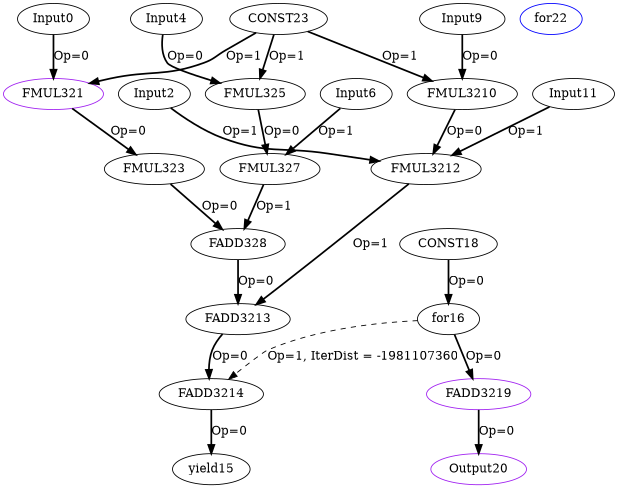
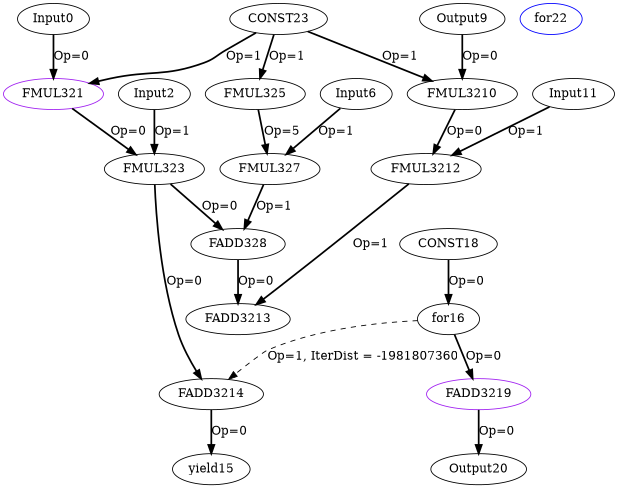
(166, 19) -> none
(462, 19) -> (462, 19)
(282, 132) -> (282, 132)
(261, 148) -> (154, 127)
(212, 350) -> (165, 281)
(363, 357) -> (363, 357)
(479, 469) -> (479, 469)
